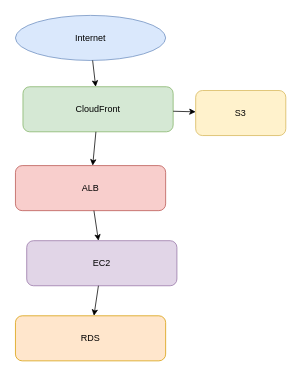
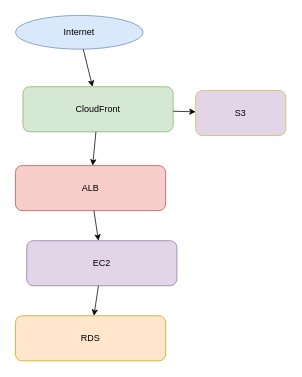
(90, 38) -> (79, 32)
(240, 113) -> (240, 113)
